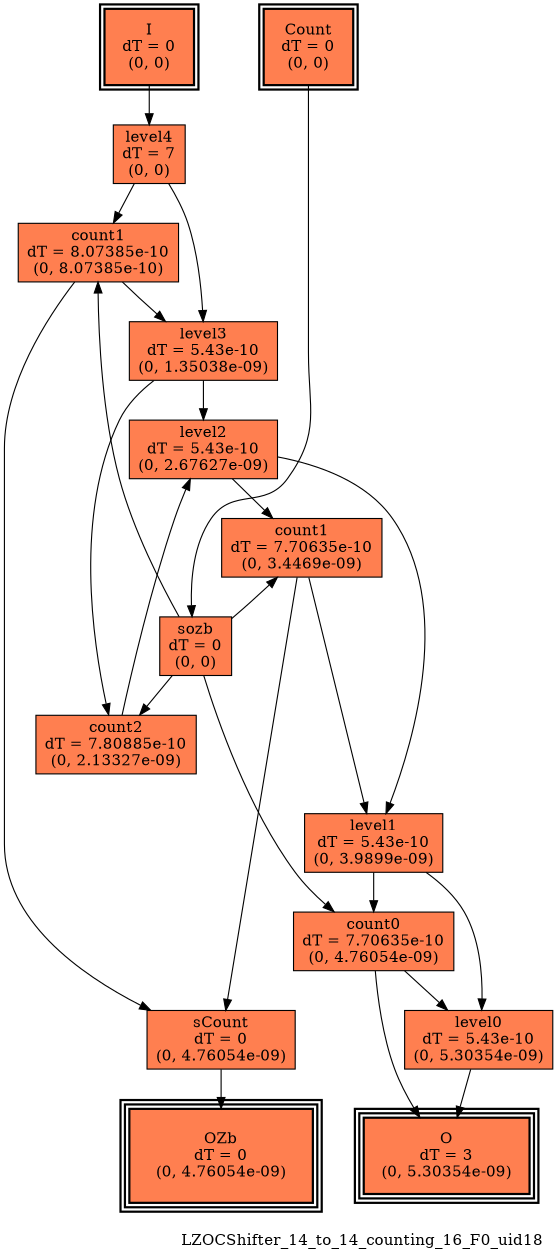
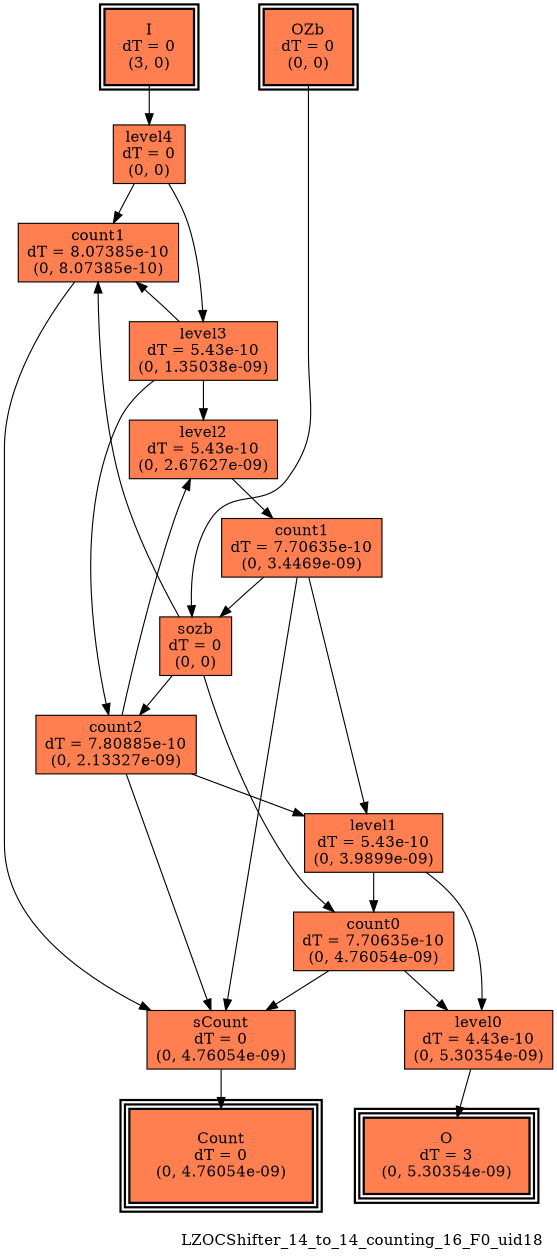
(149, 47) -> (149, 47)
(308, 47) -> (308, 47)
(149, 154) -> (149, 154)
(140, 298) -> (162, 305)
(421, 593) -> (240, 792)
(251, 602) -> (246, 593)
none -> (167, 887)
(479, 1040) -> (479, 1040)
(386, 1042) -> (302, 988)
(221, 1156) -> (221, 1156)
